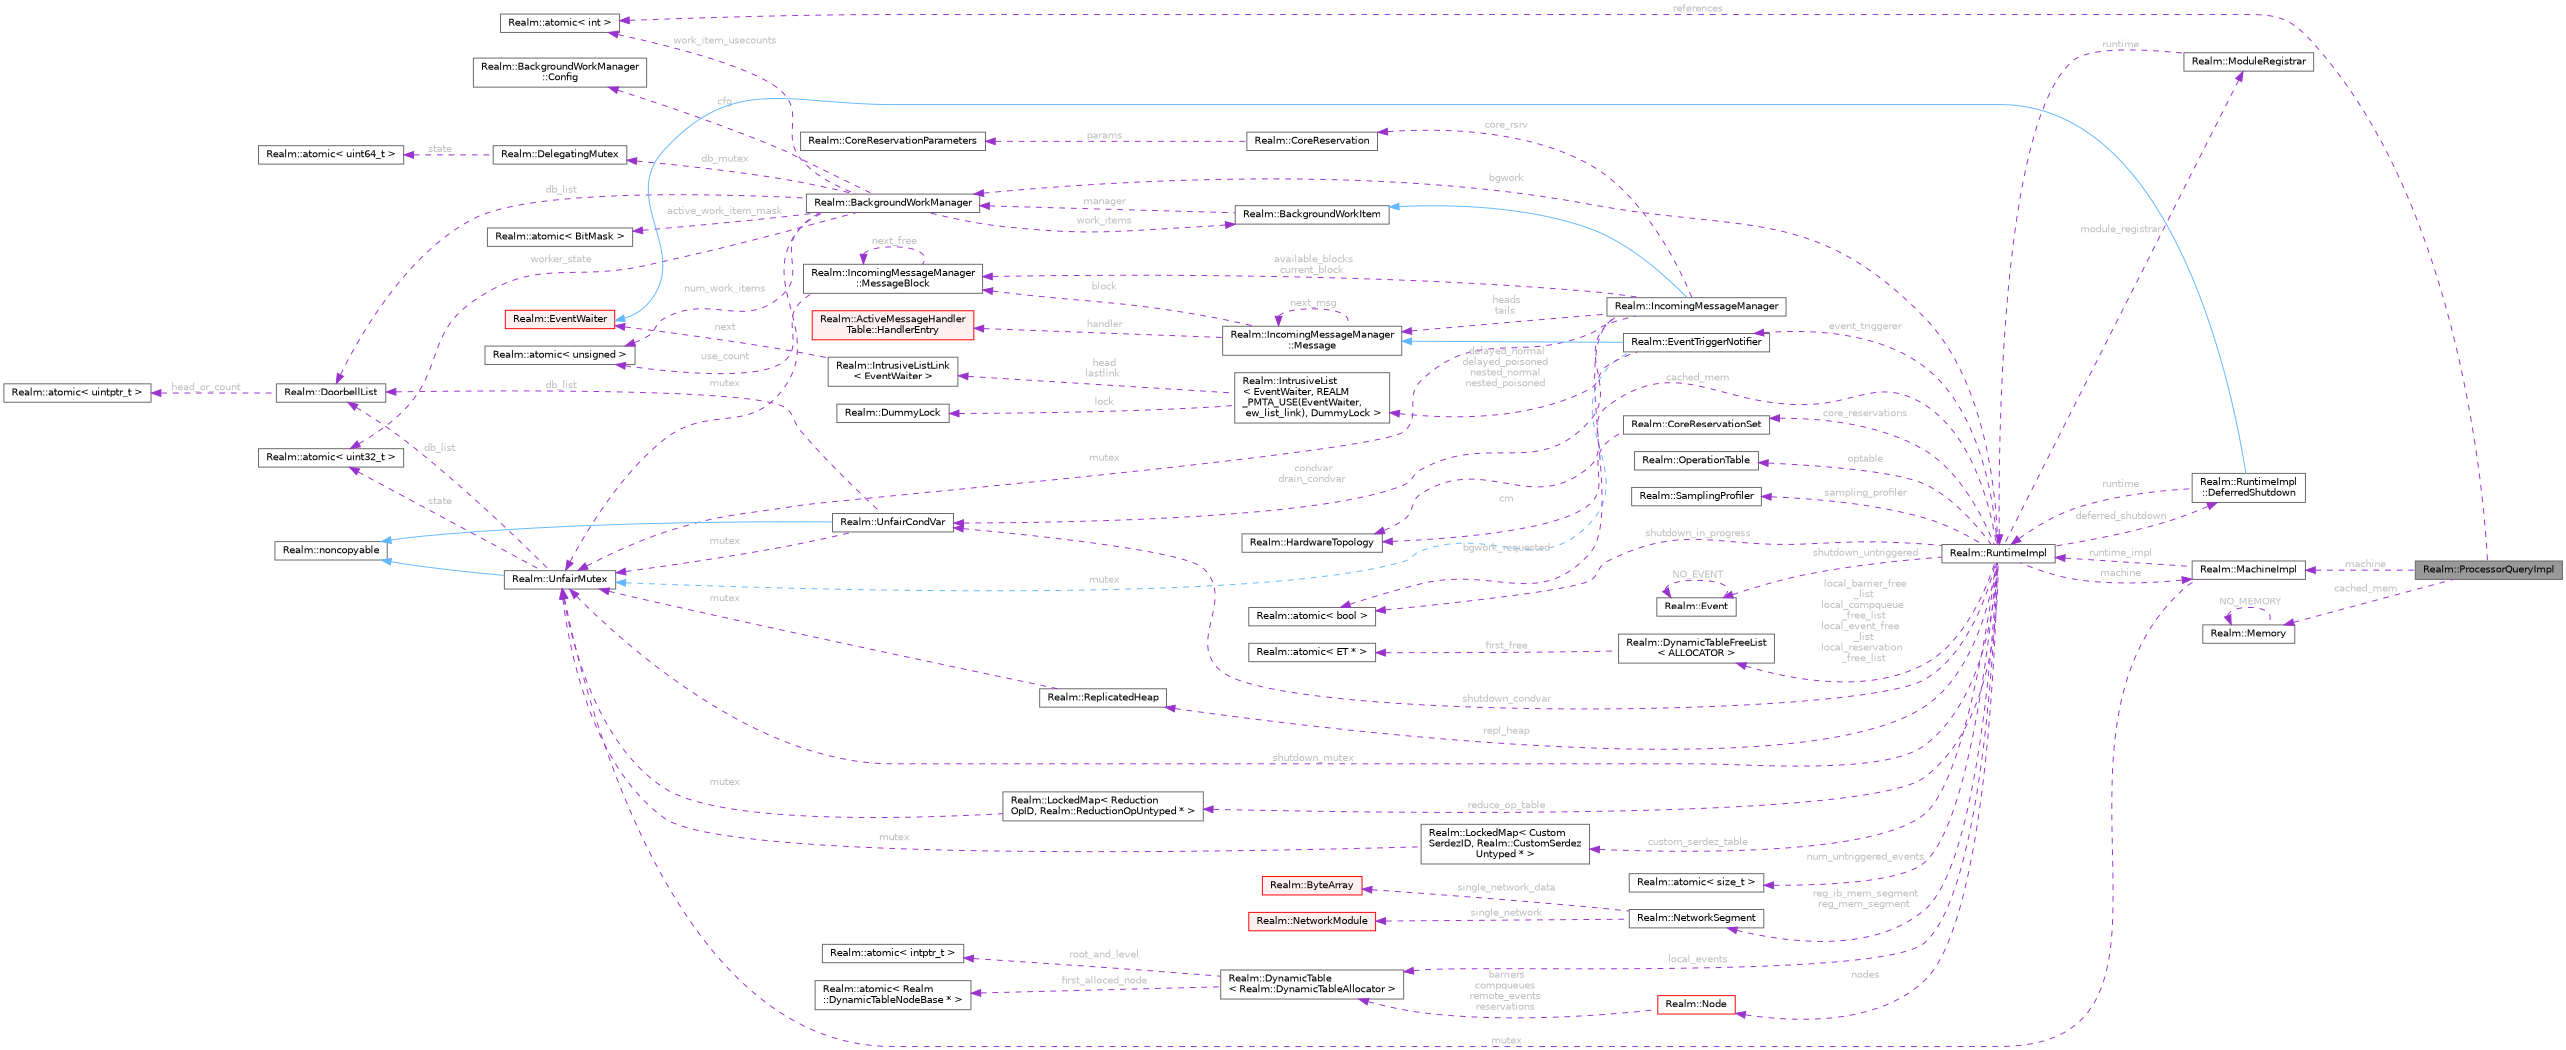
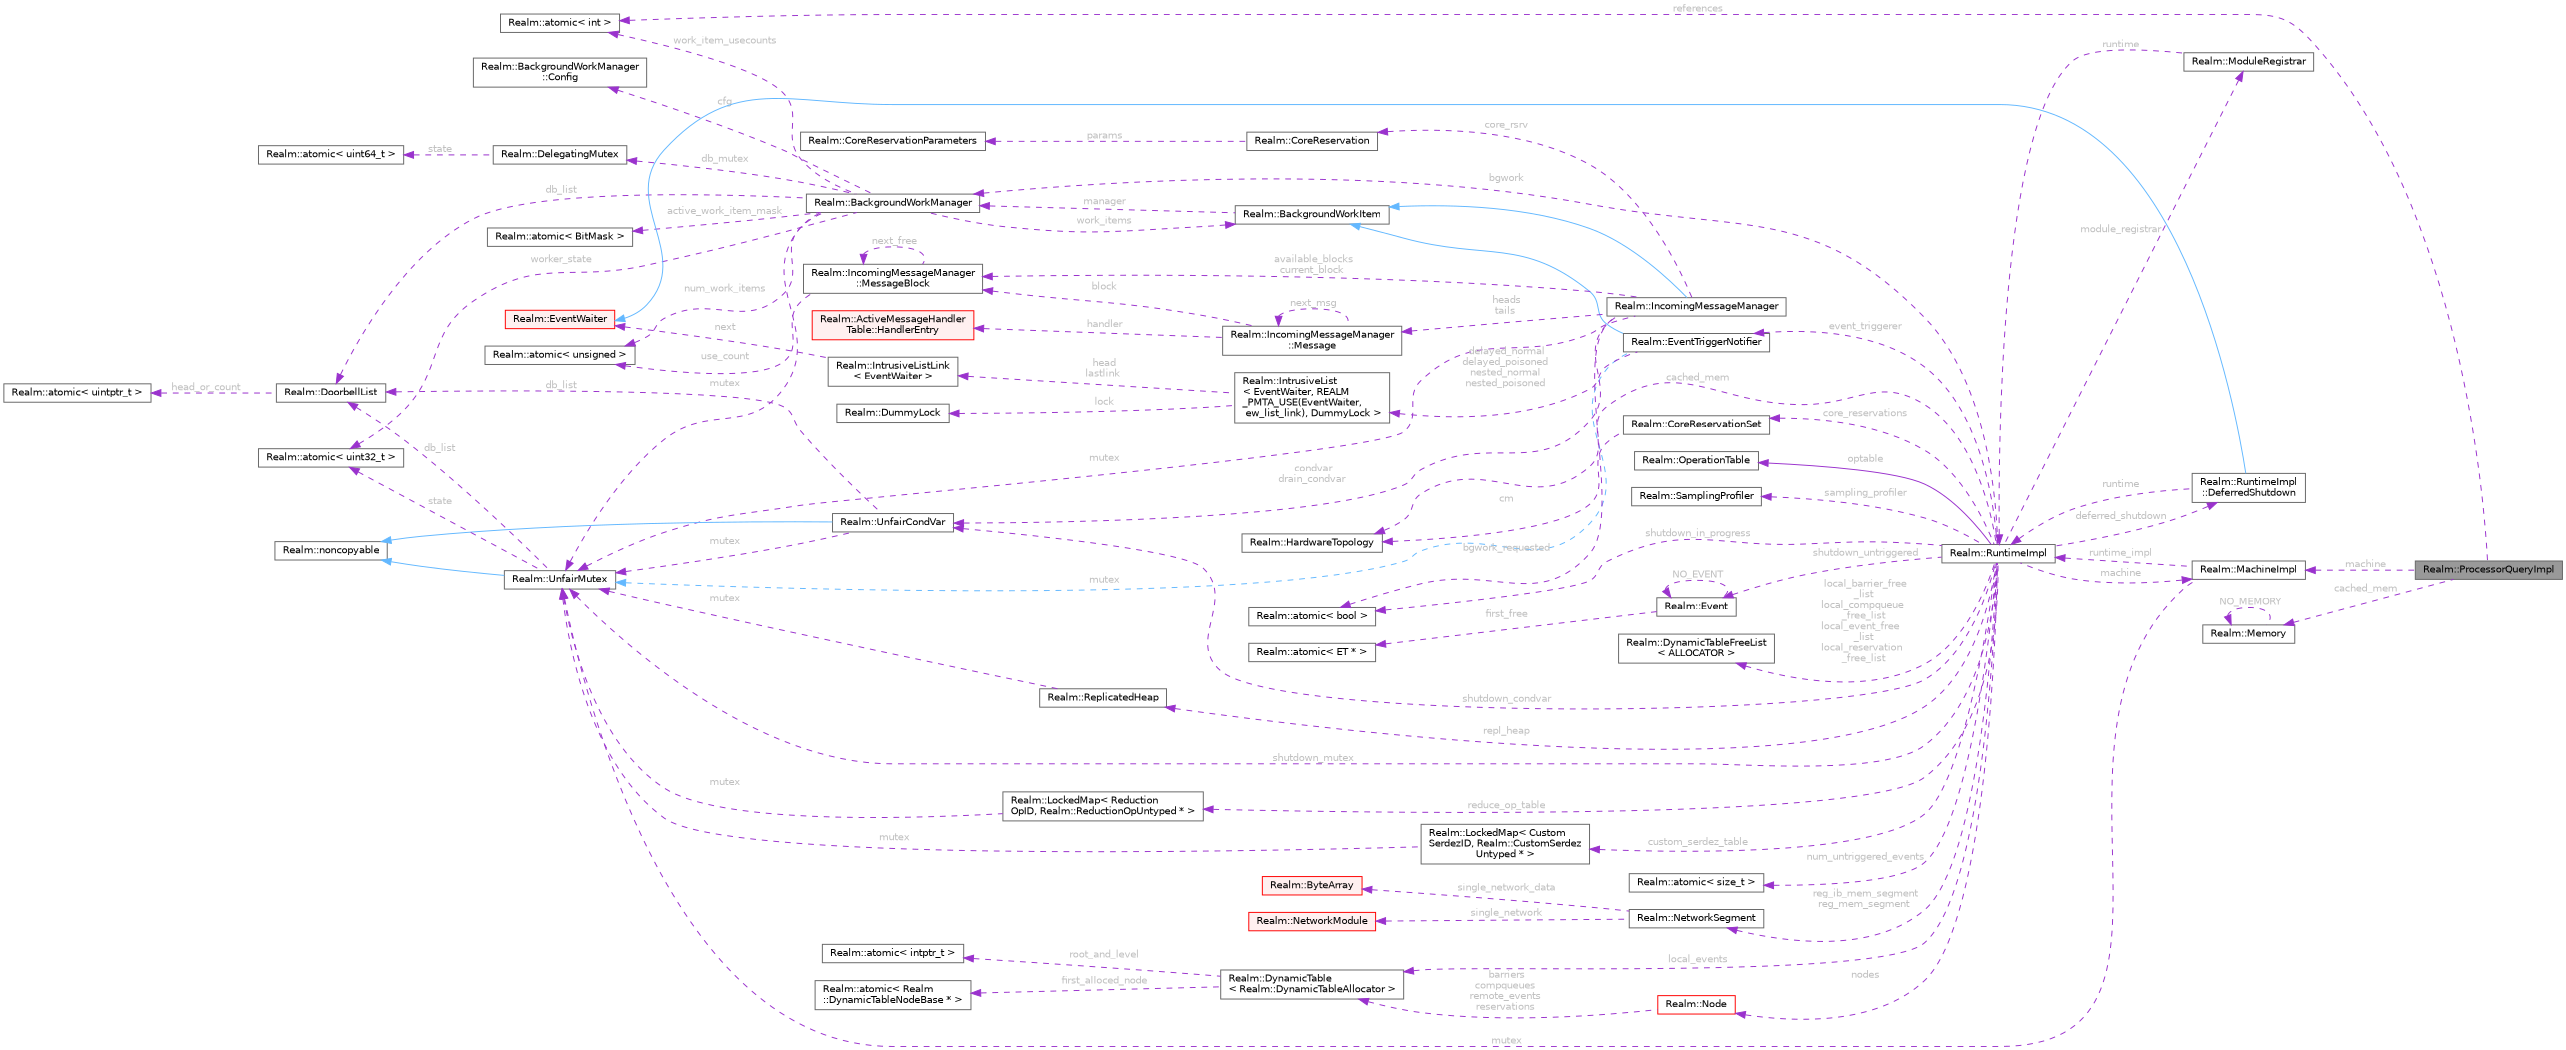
(1518, 342) -> (1506, 254)
(1892, 475) -> (1892, 475)
(1502, 652) -> (1521, 628)
